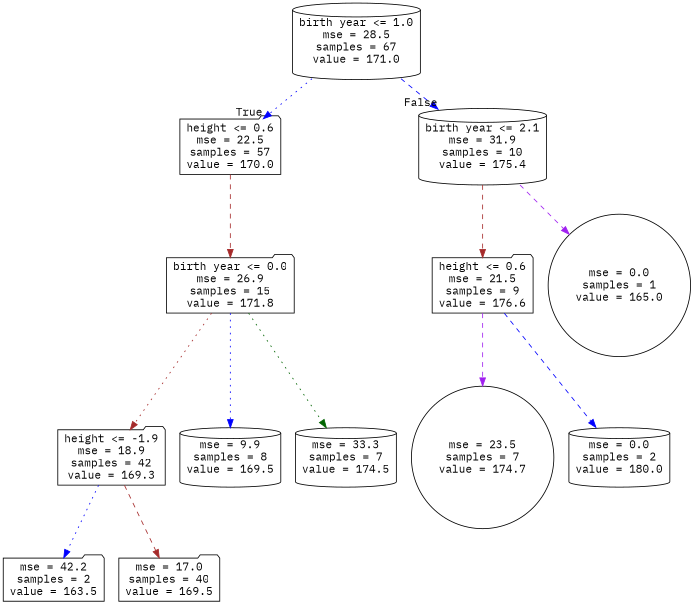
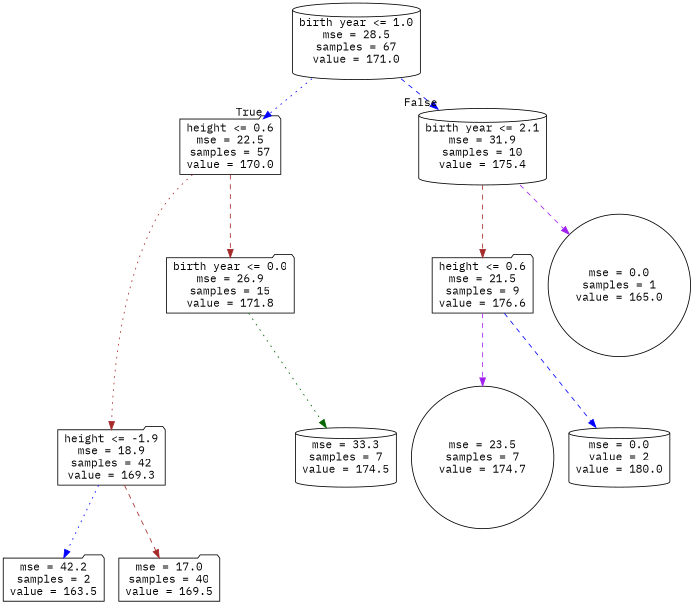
(173, 368) -> (130, 290)
(230, 457) -> none
(619, 457) -> (619, 457)
